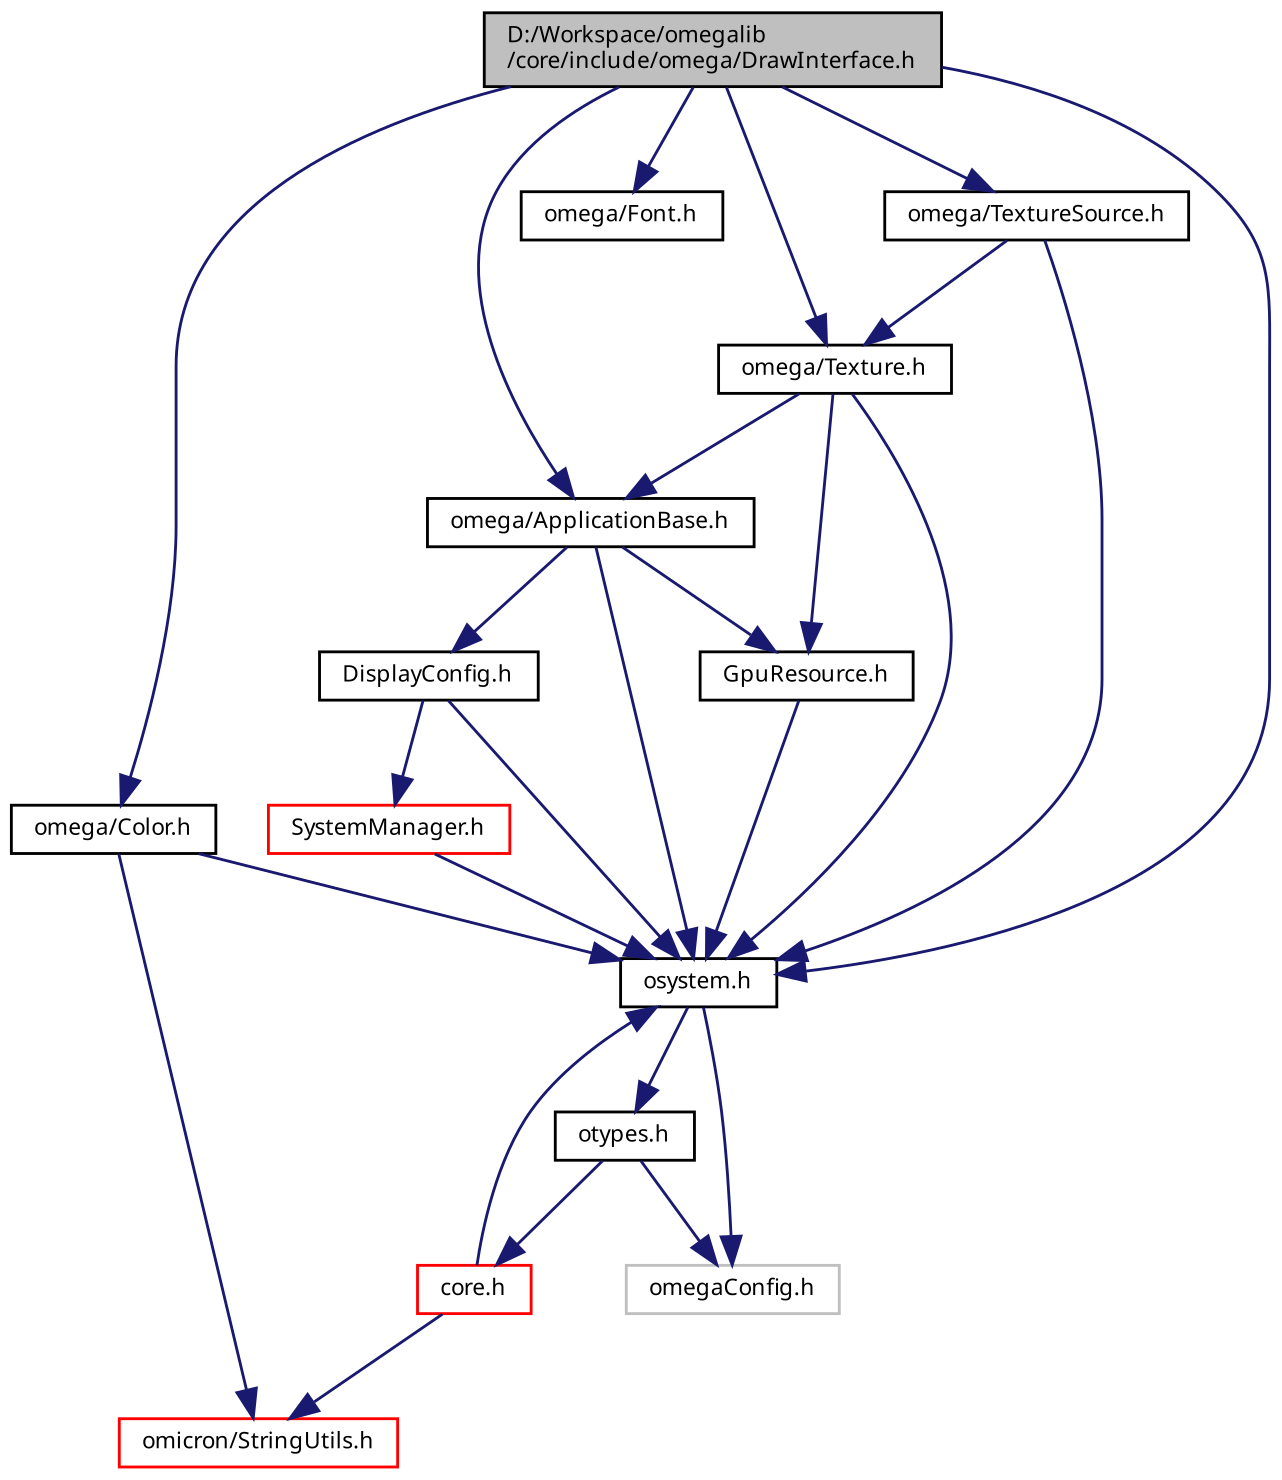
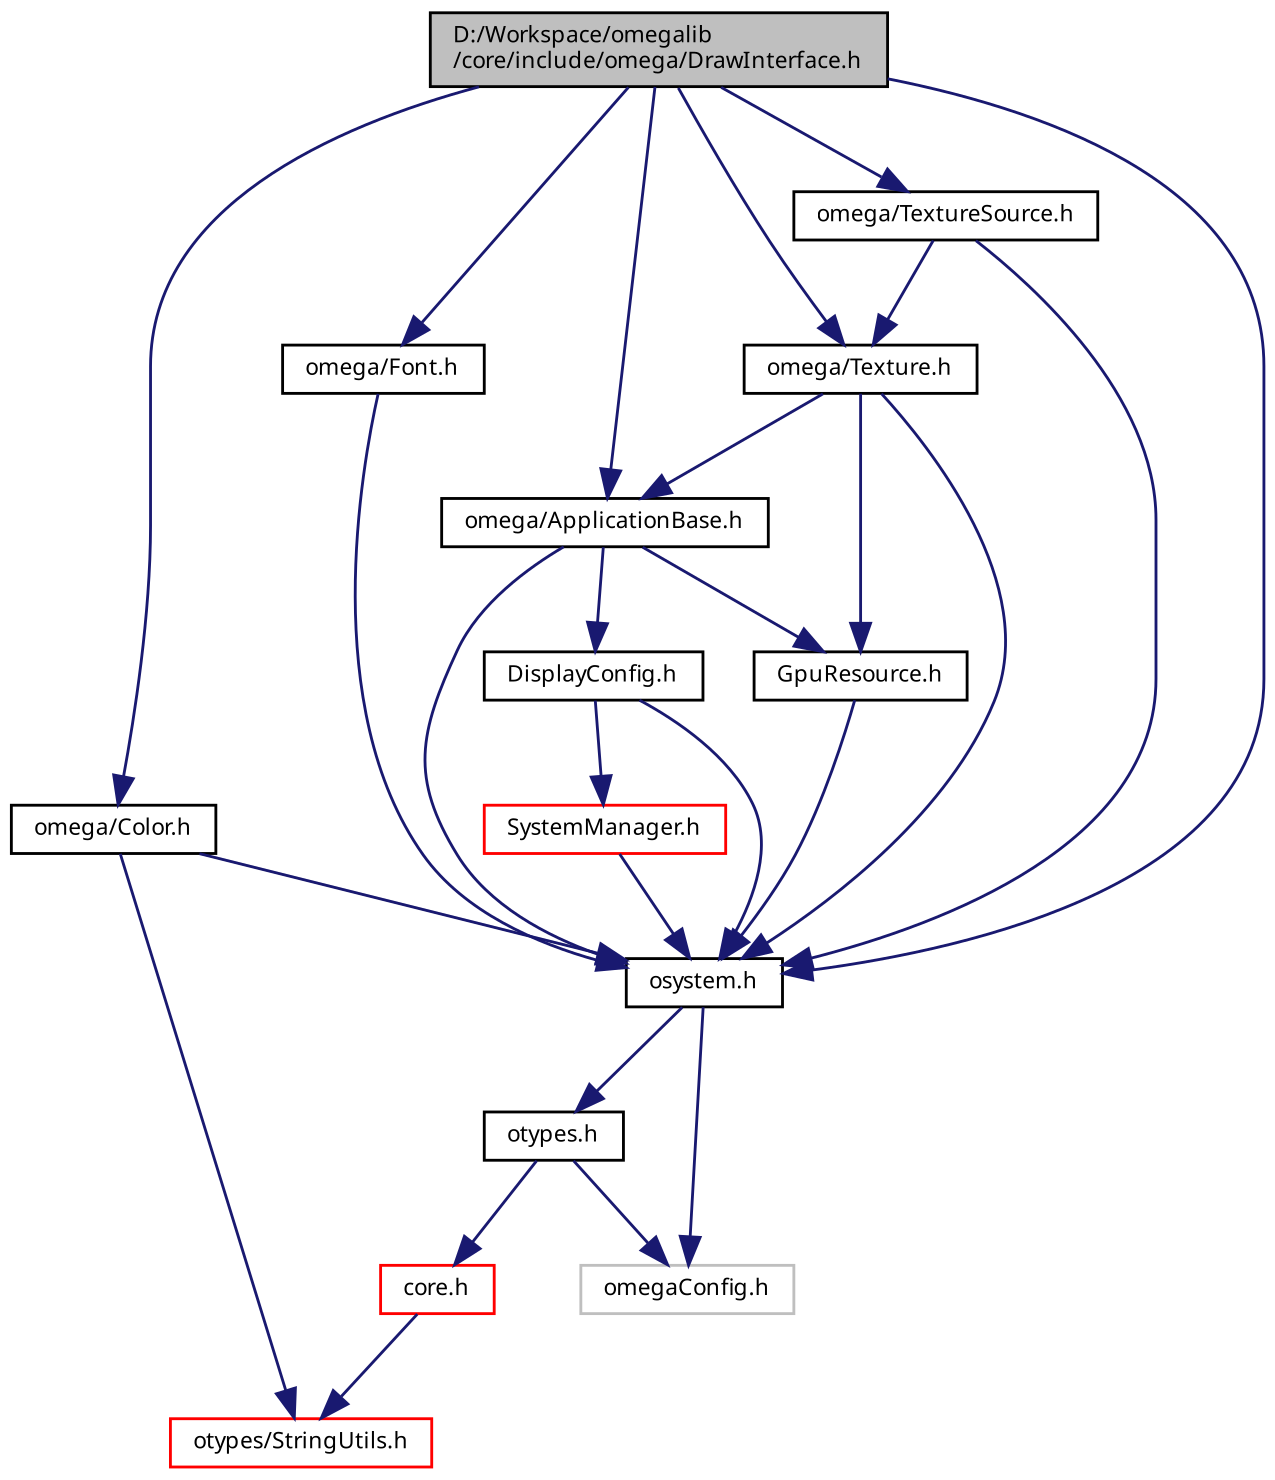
(523, 1124) -> (370, 733)
(258, 1443) -> (301, 1443)
